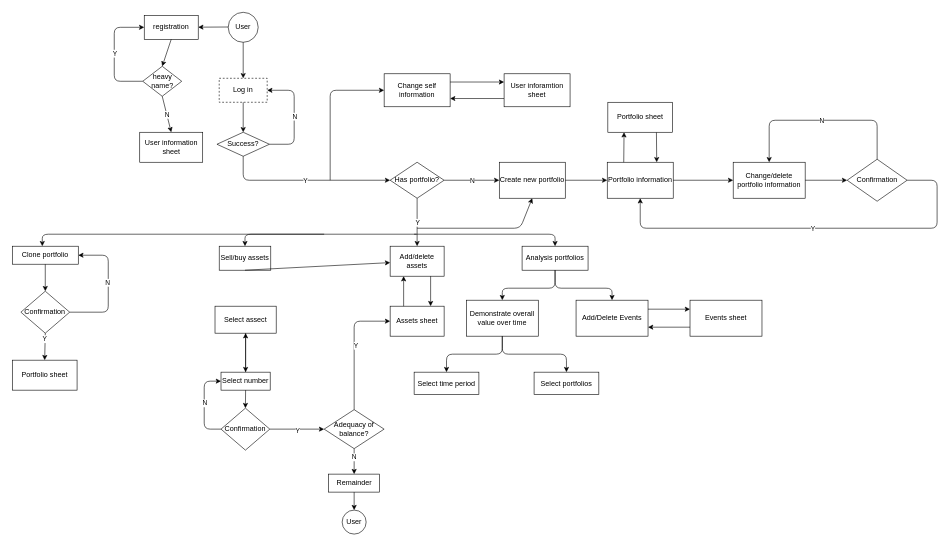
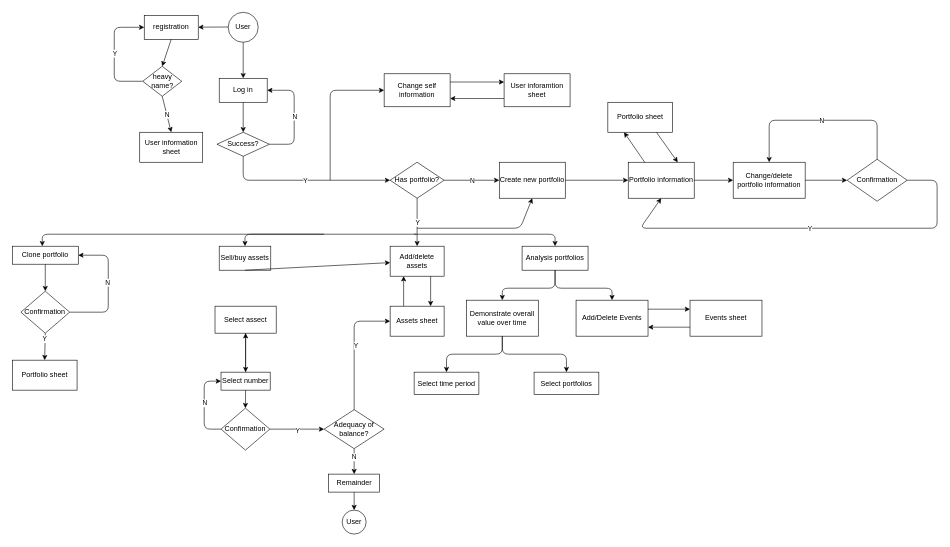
(243, 90) -> (243, 90)
(641, 180) -> (662, 180)
